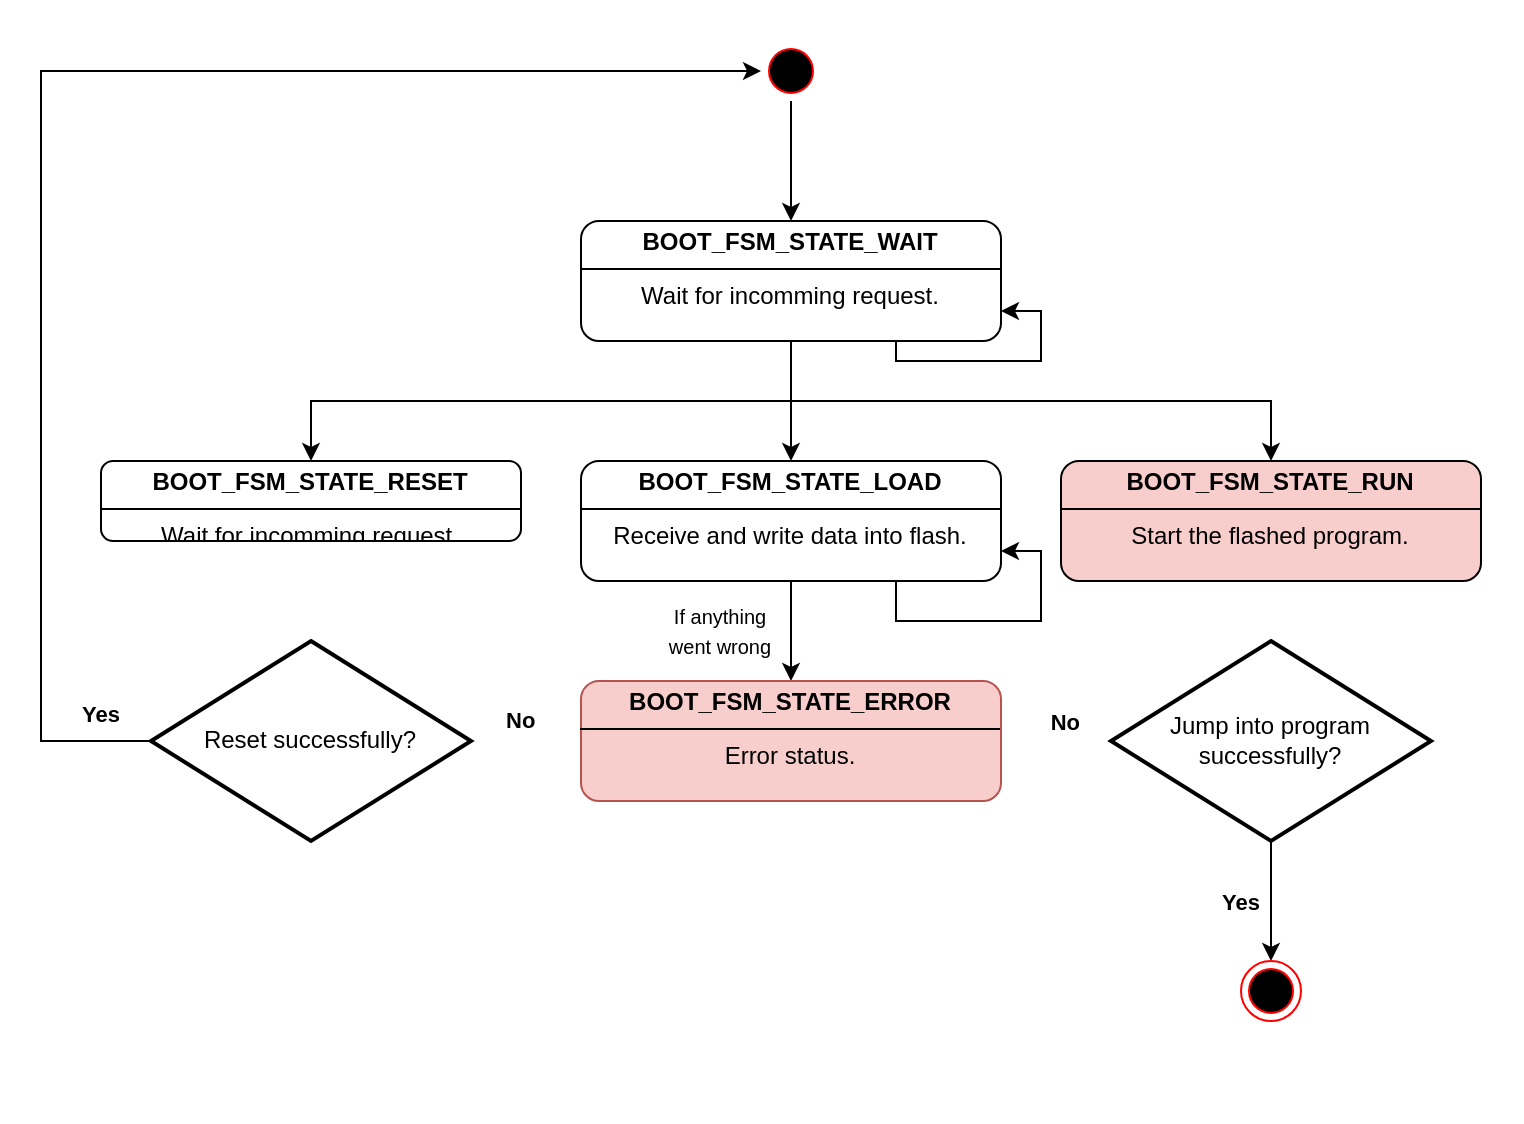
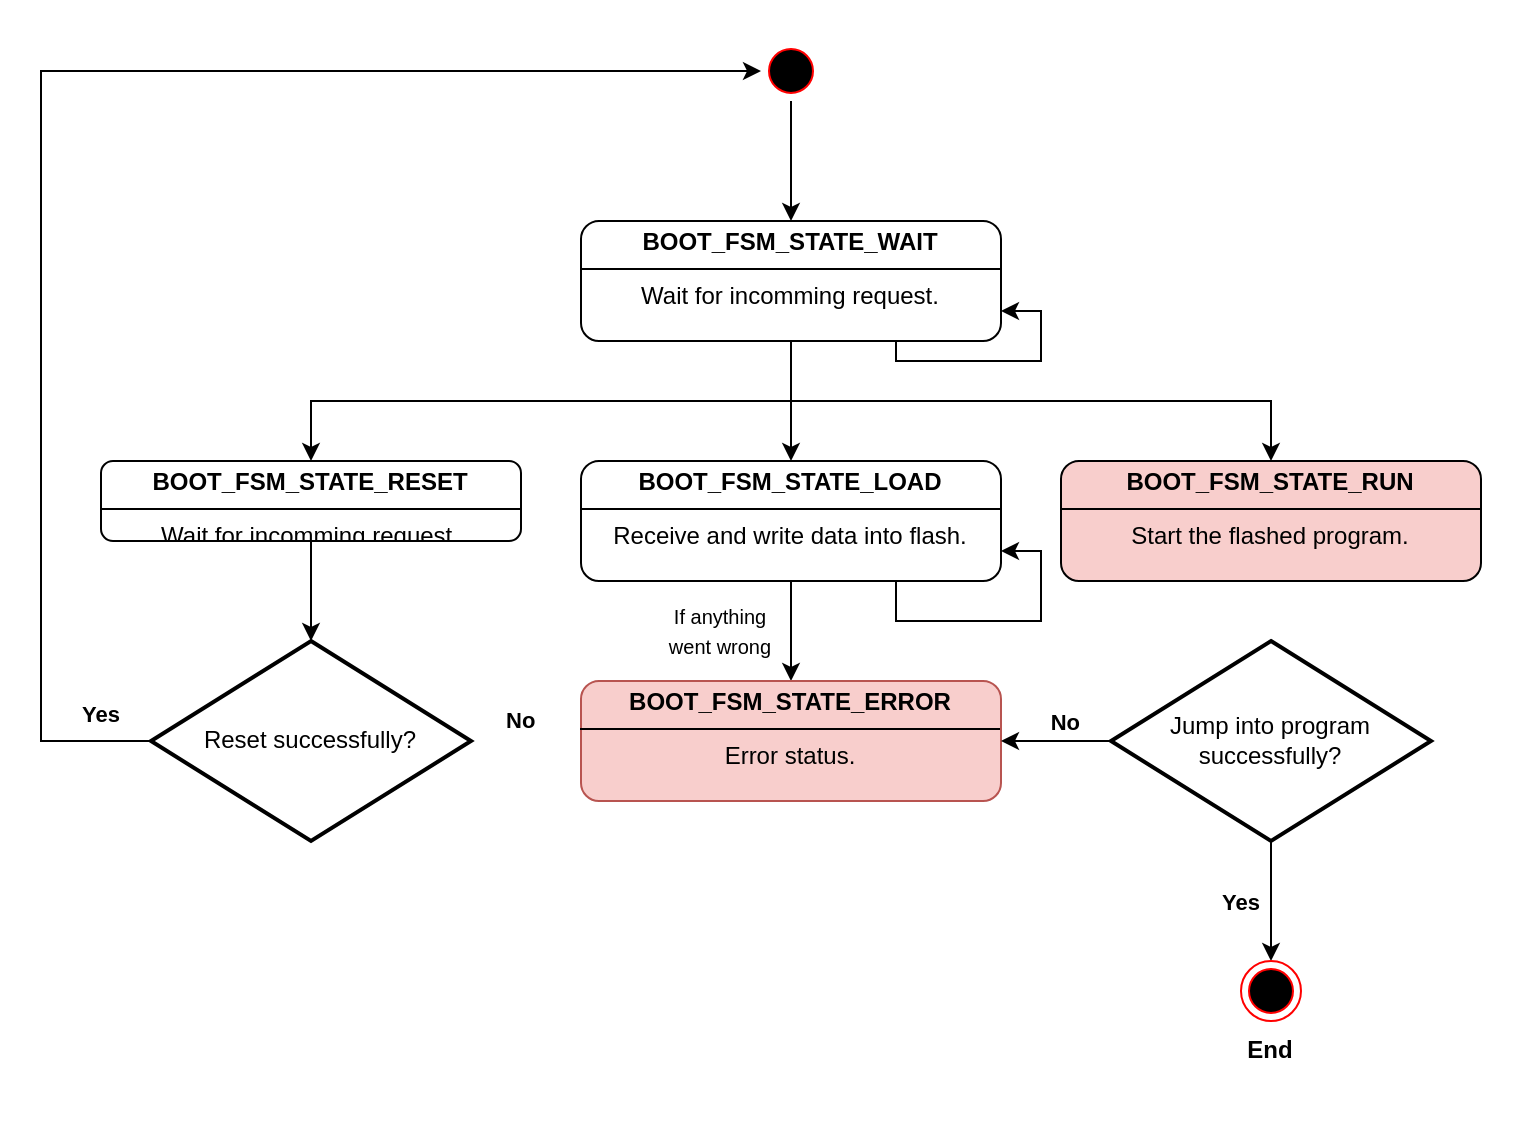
none -> (311, 584)
none -> (1062, 741)
none -> (1271, 1051)
